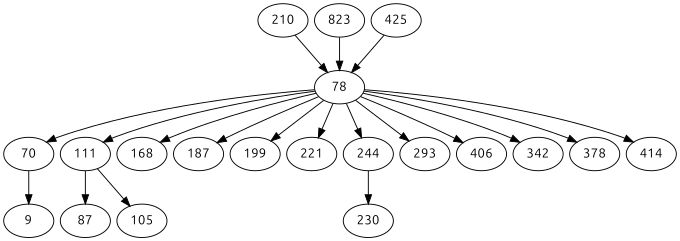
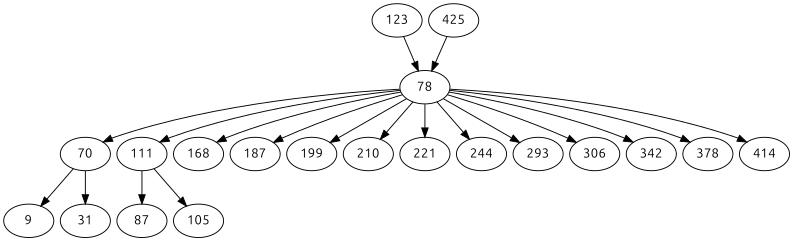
(340, 20) -> (397, 20)
(308, 50) -> (400, 117)
(482, 154) -> (595, 154)
none -> (85, 221)
(368, 221) -> none
